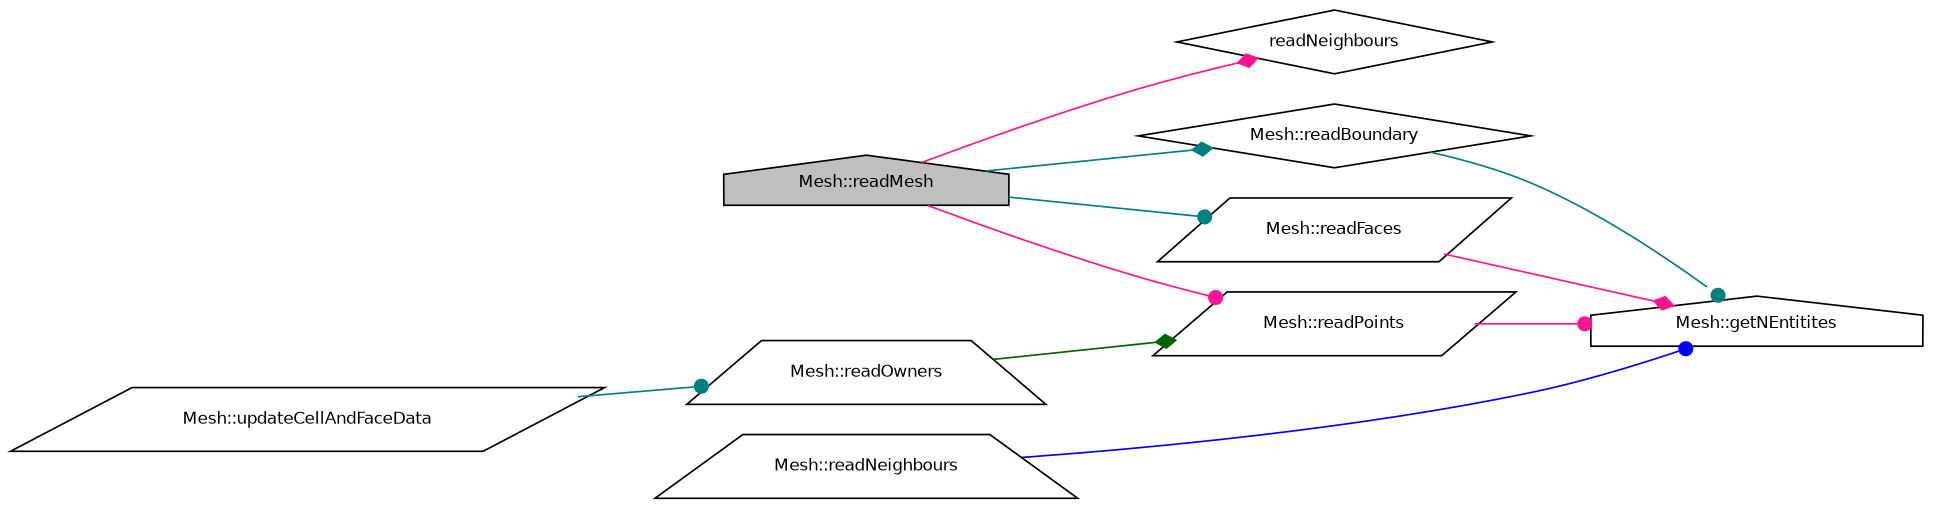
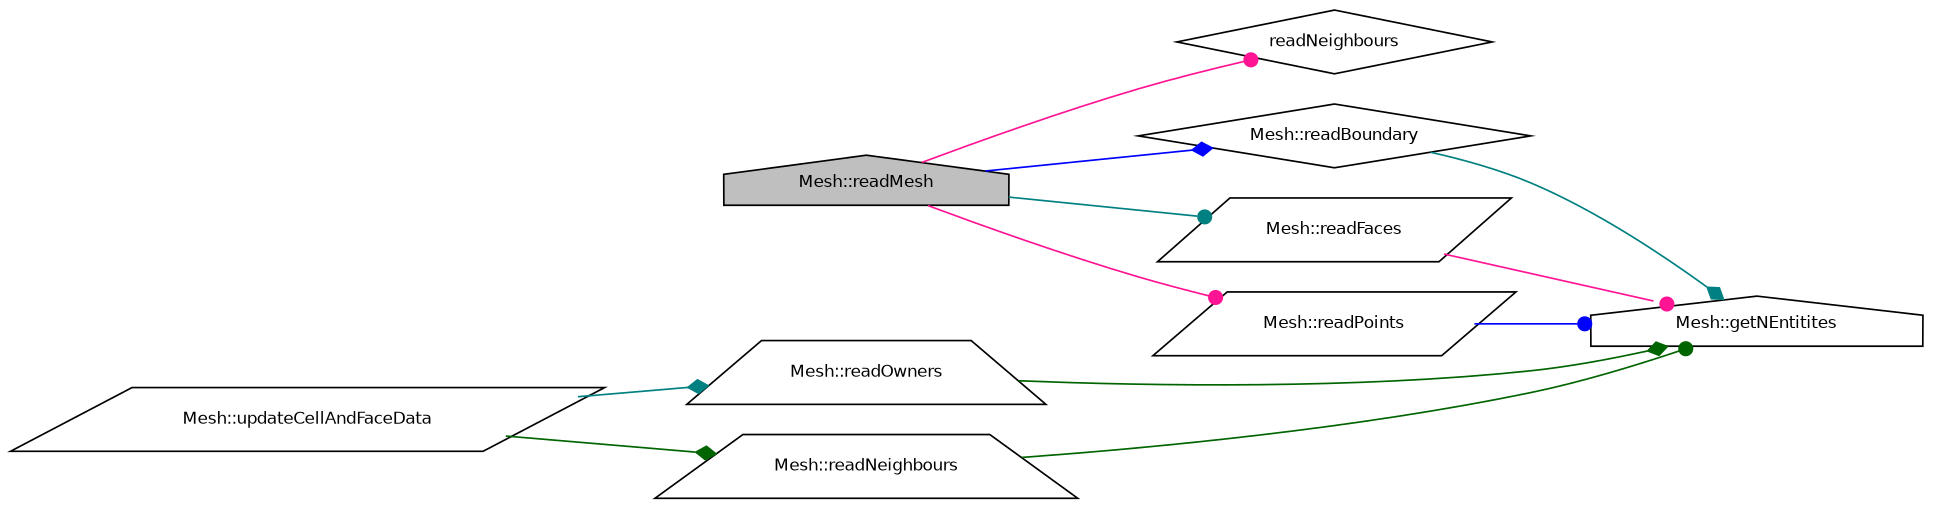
(1081, 107) -> (1081, 107)
(1089, 161) -> (1089, 161)
(1576, 204) -> (1576, 204)
(1549, 278) -> (1549, 278)
(1526, 324) -> (1526, 324)
(1075, 351) -> (1334, 383)
(636, 392) -> (636, 392)
(1354, 423) -> (1354, 423)
none -> (600, 444)
